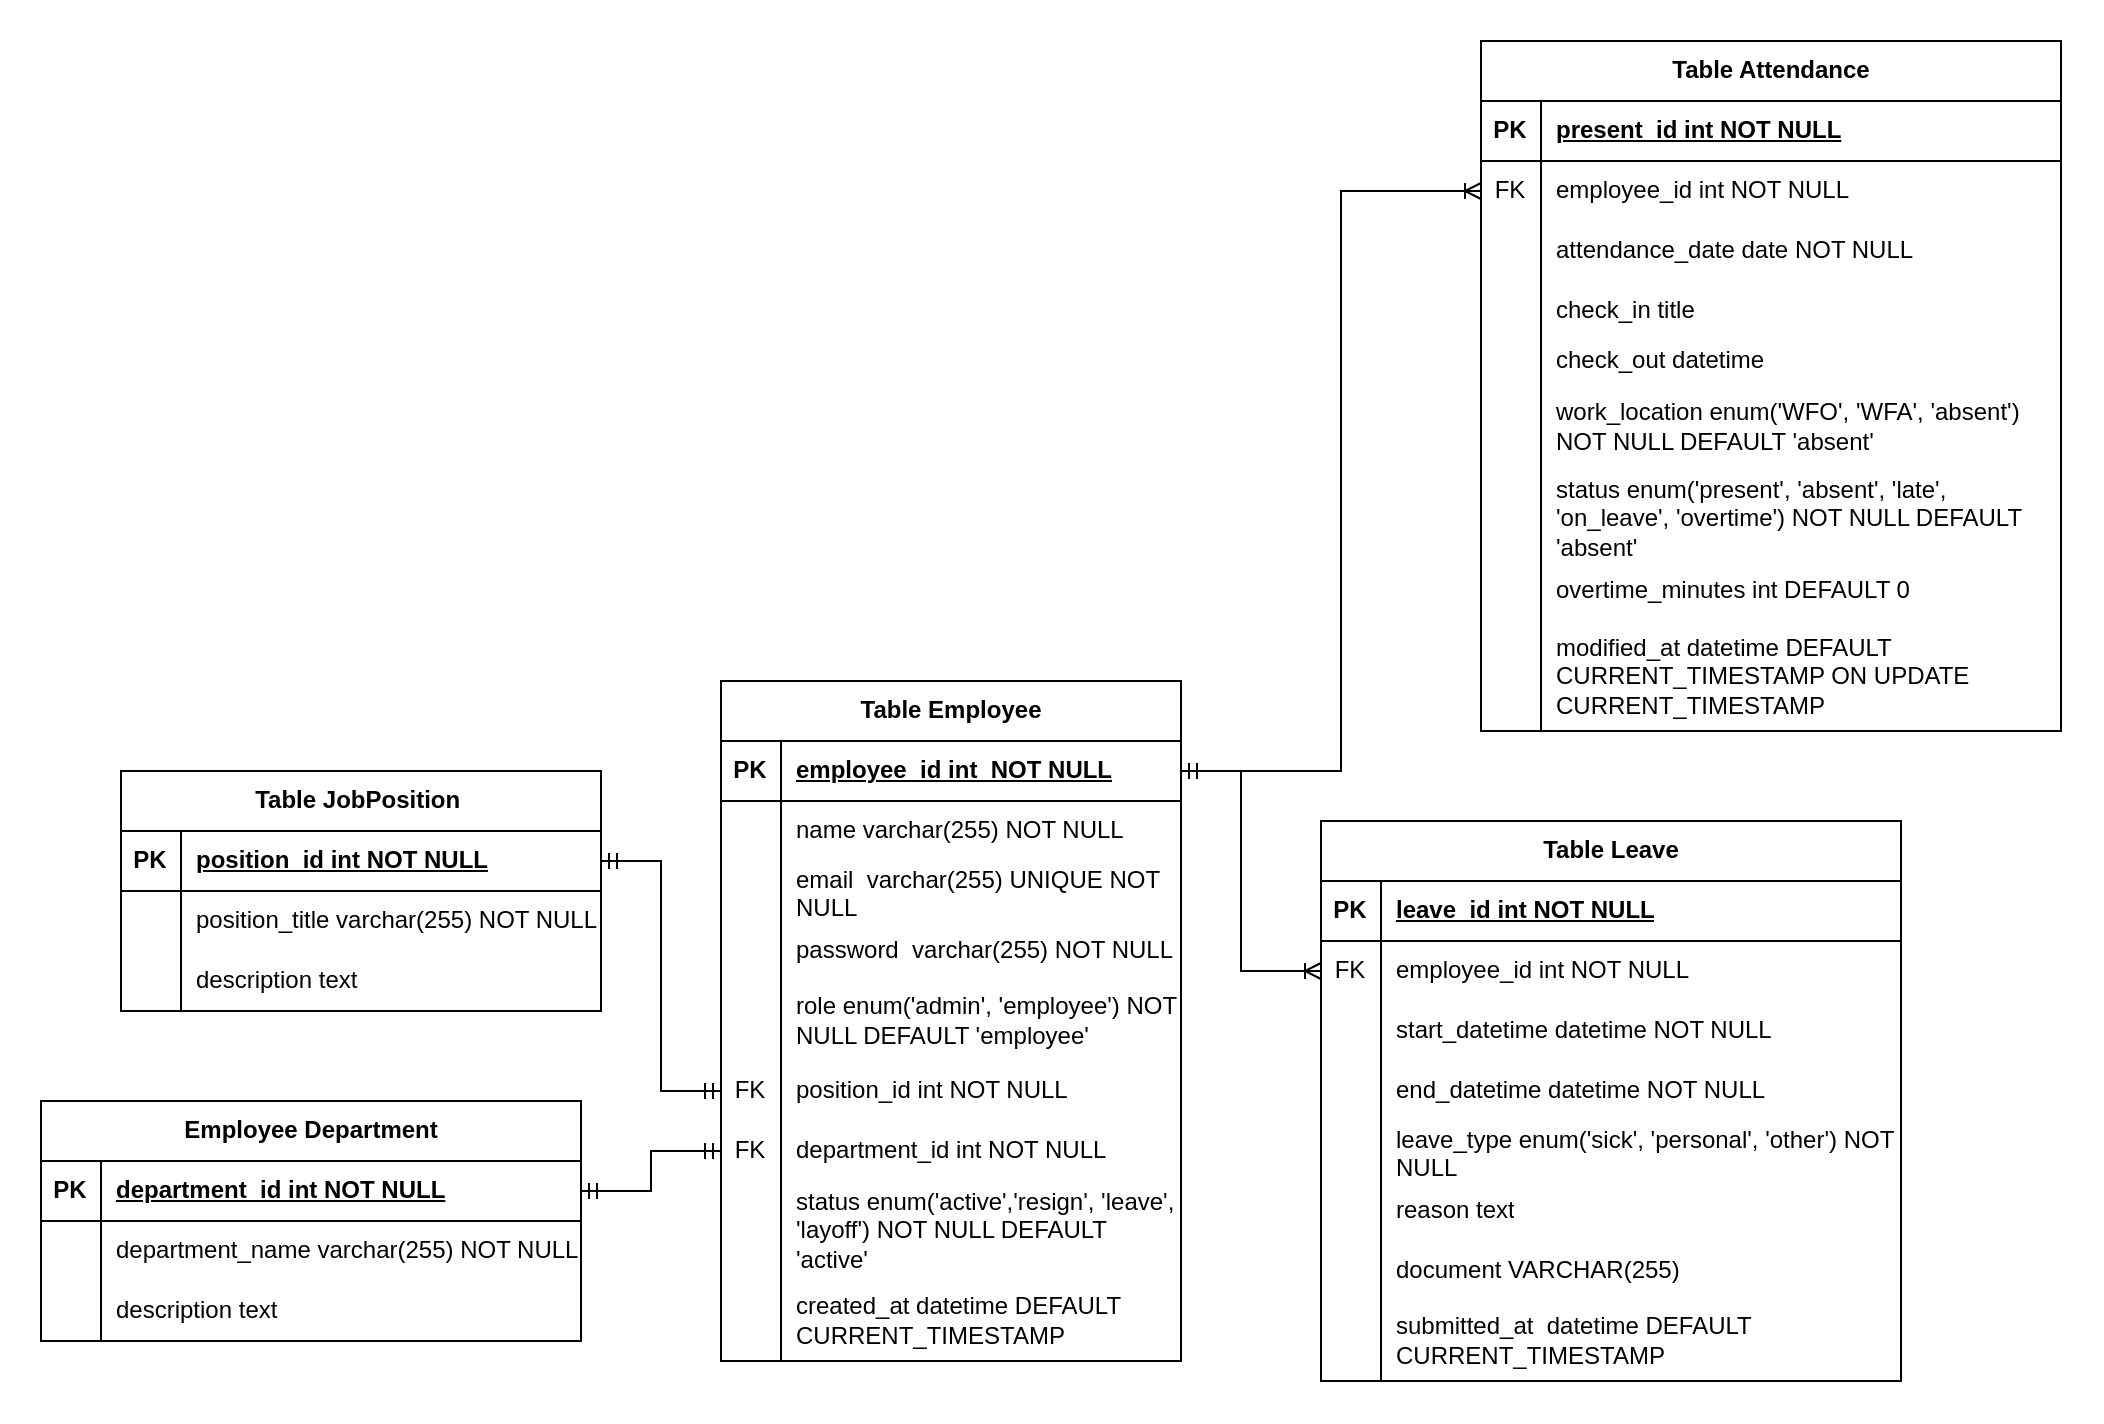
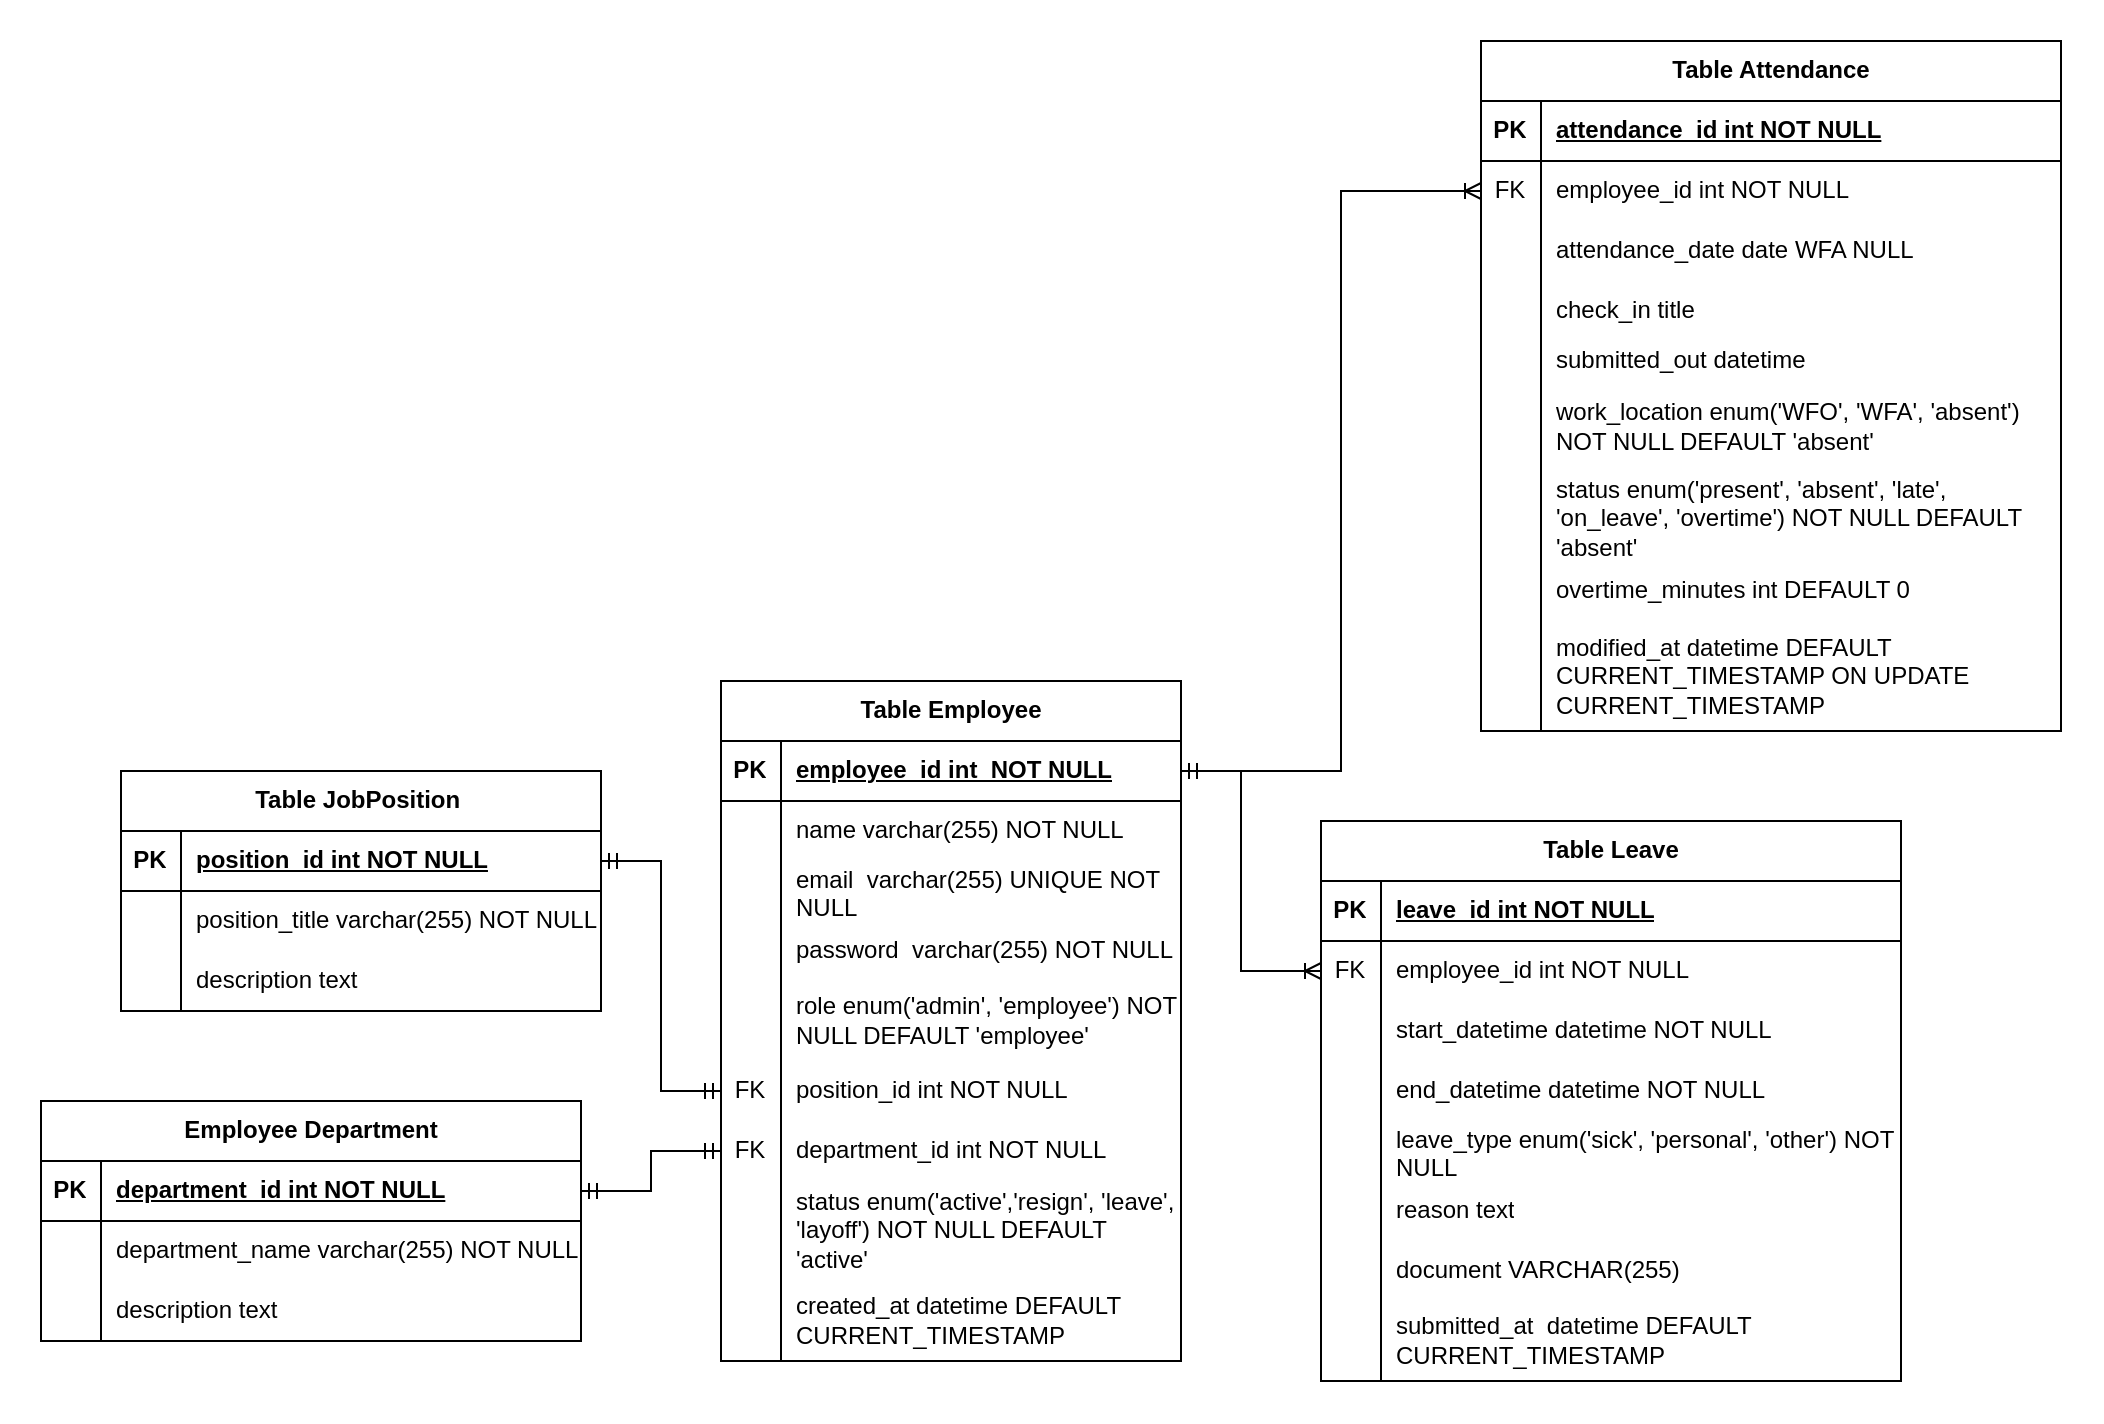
(1696, 131) -> (1716, 131)
(1743, 251) -> (1743, 251)
(1672, 361) -> (1695, 361)
